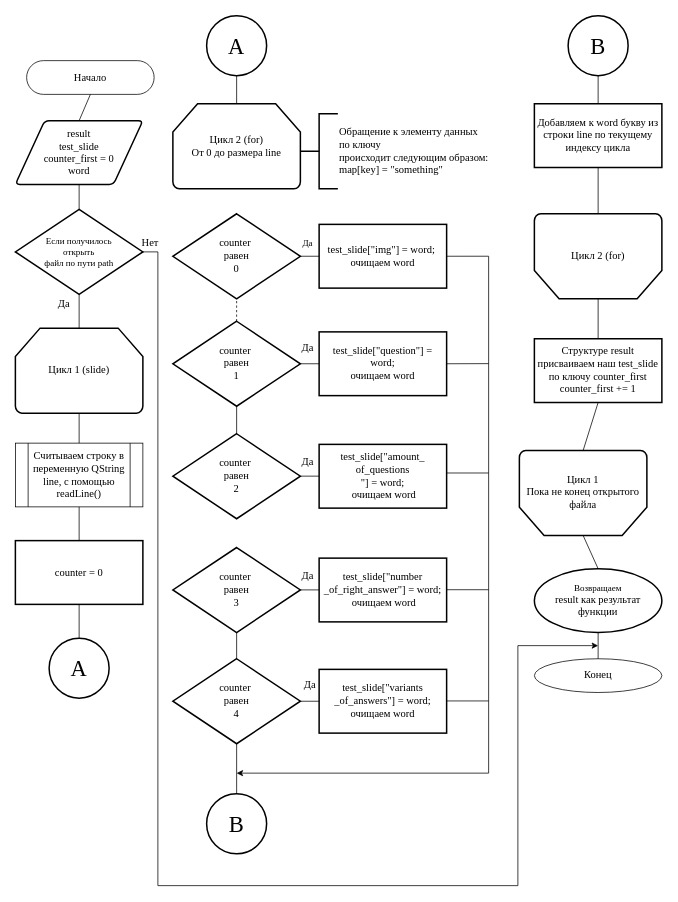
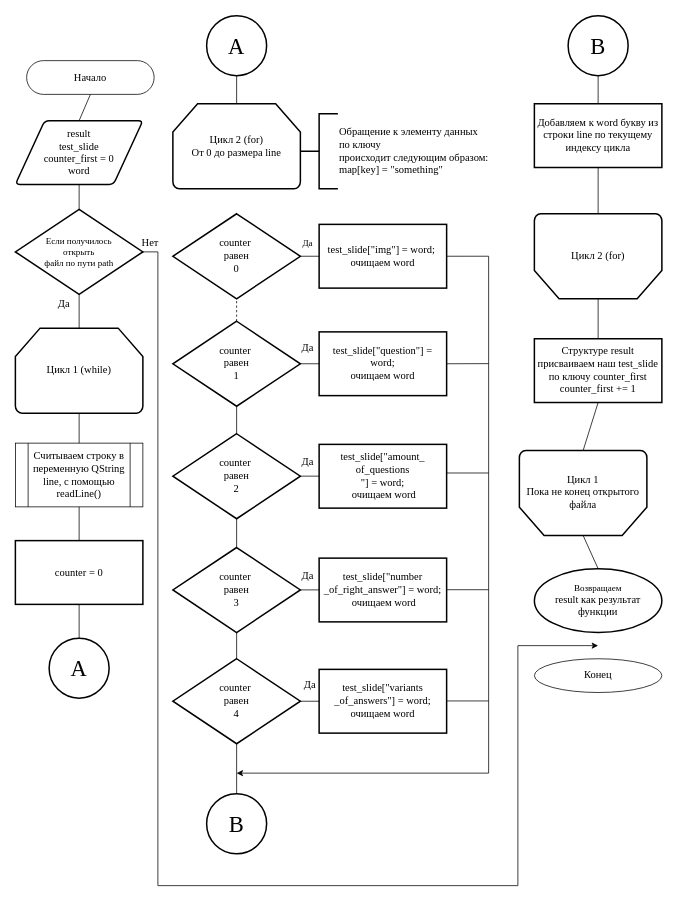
(79, 370) -> (79, 370)
none -> (237, 533)
(598, 645) -> none
